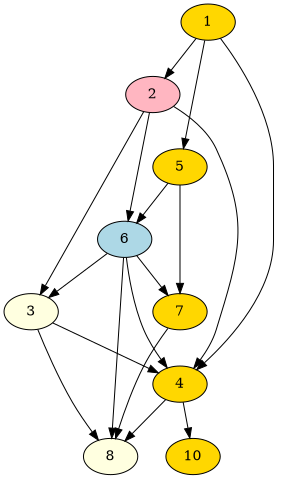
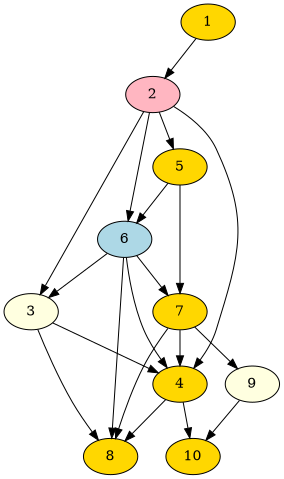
(195, 90) -> (165, 126)
(274, 205) -> (180, 343)
none -> (252, 384)
(111, 457) -> (111, 457)
